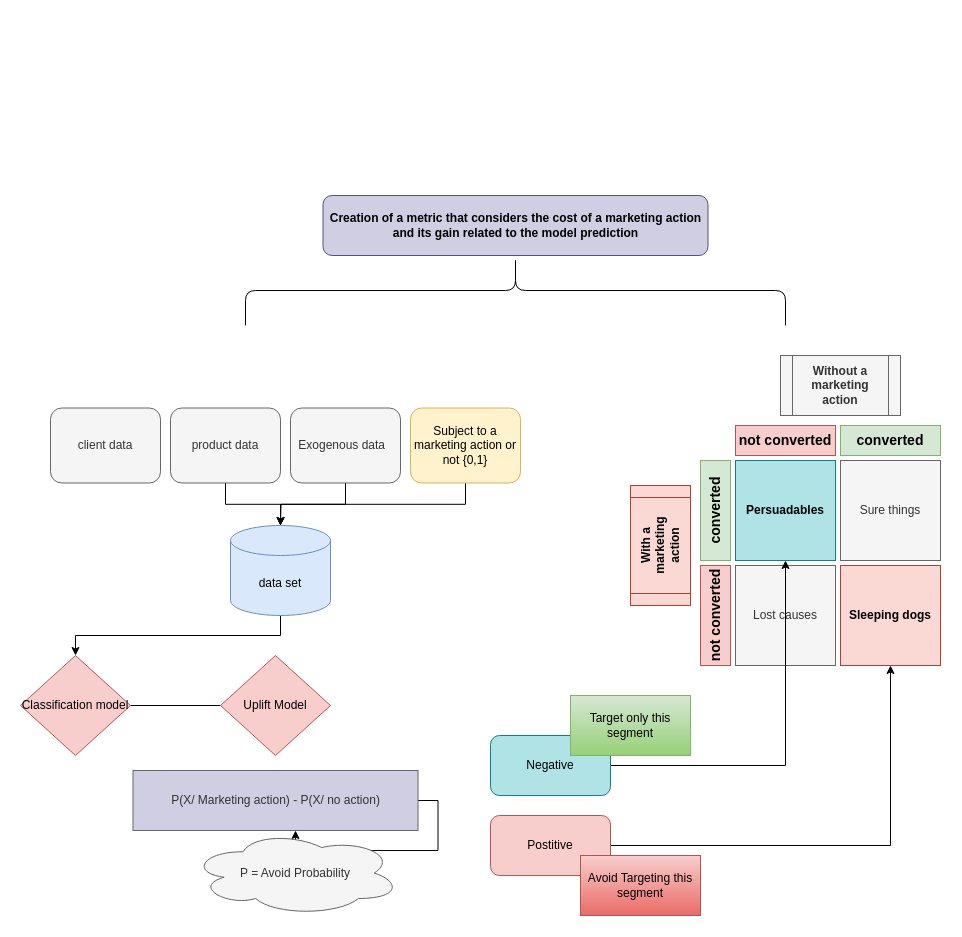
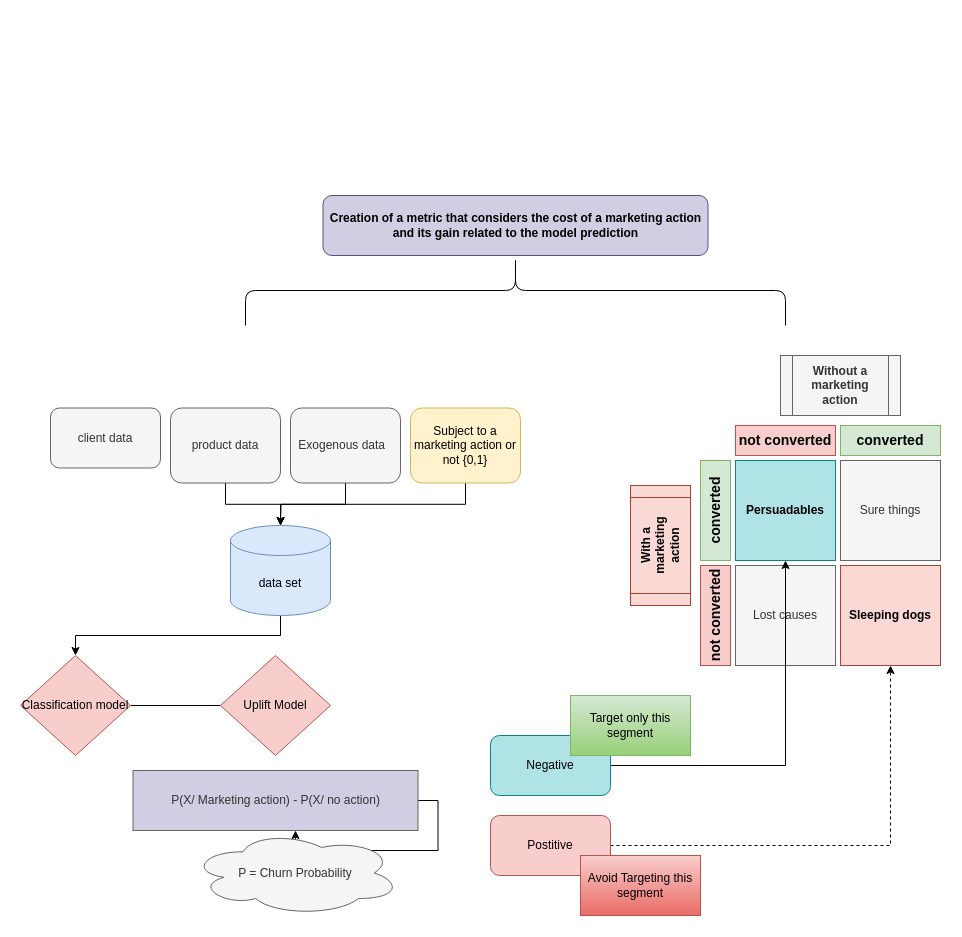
(106, 446) -> (106, 438)
(837, 846) -> (837, 846)
(296, 874) -> (296, 874)
